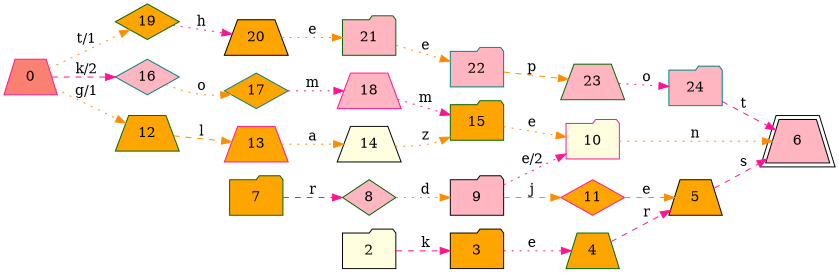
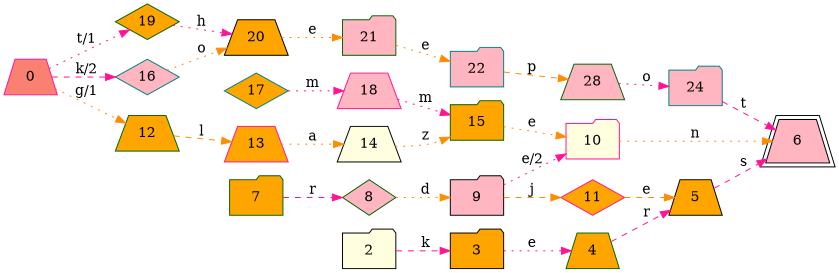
(85, 51) -> (85, 51)
(593, 82) -> (593, 82)
(193, 93) -> (192, 61)
